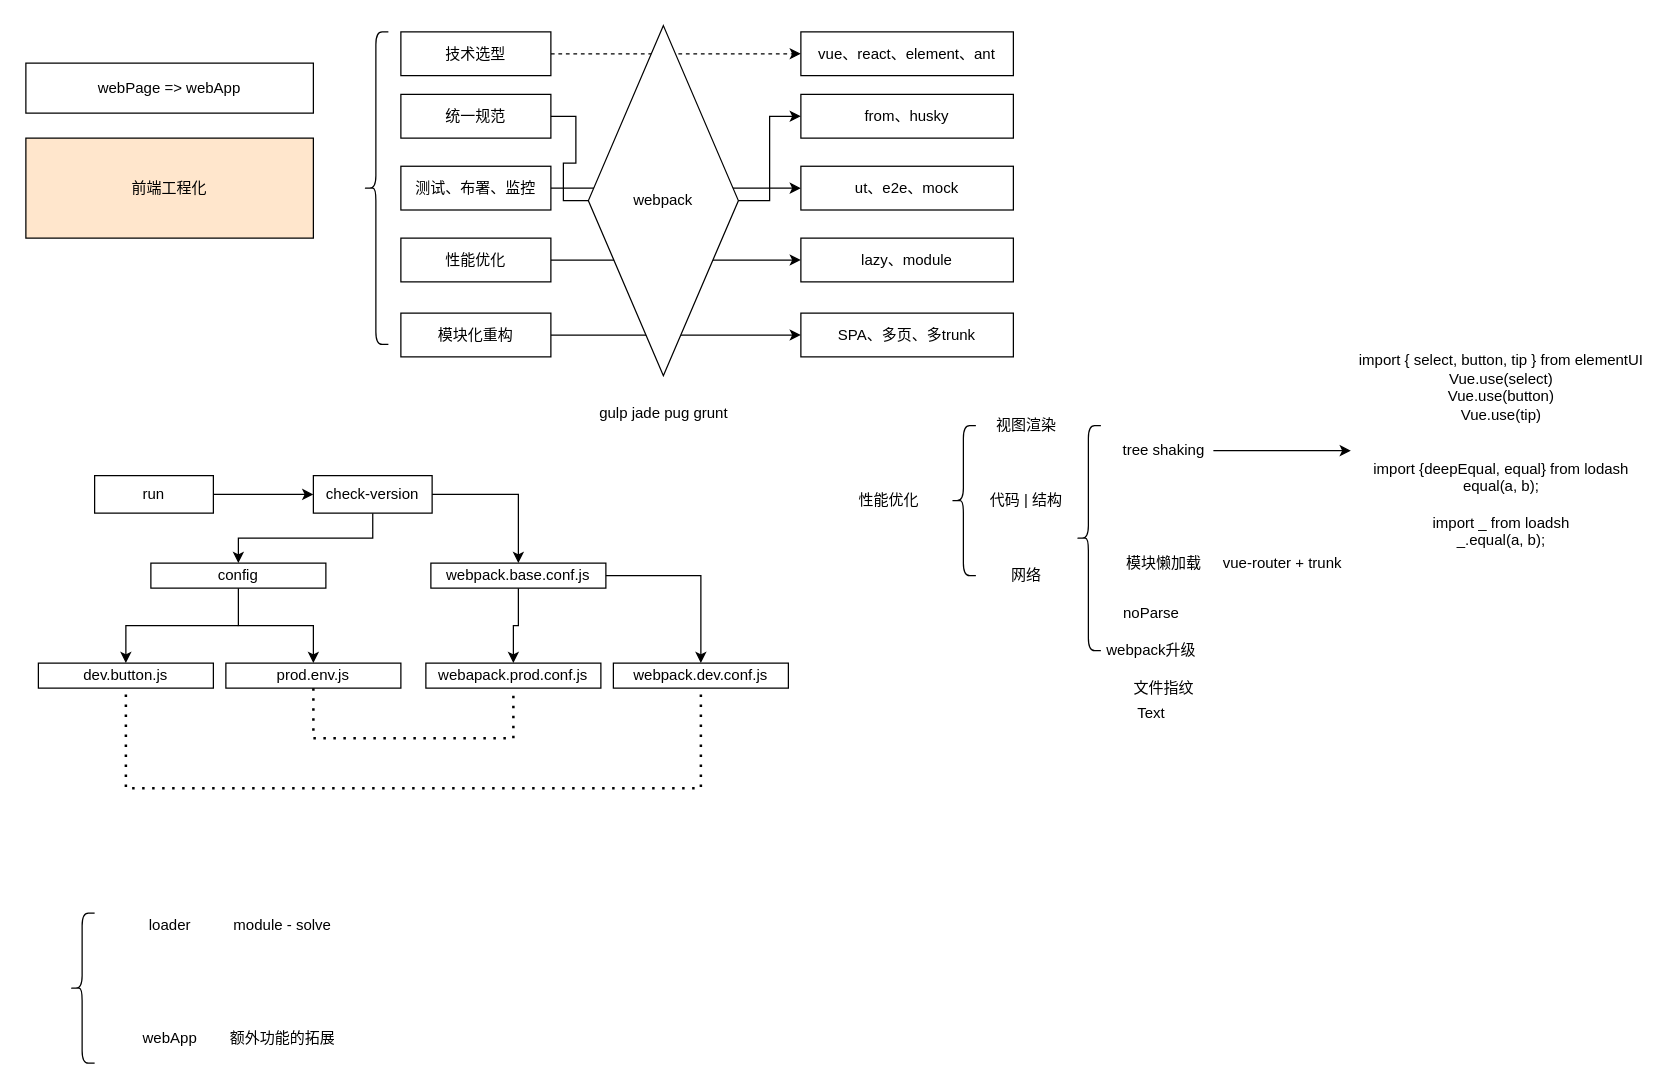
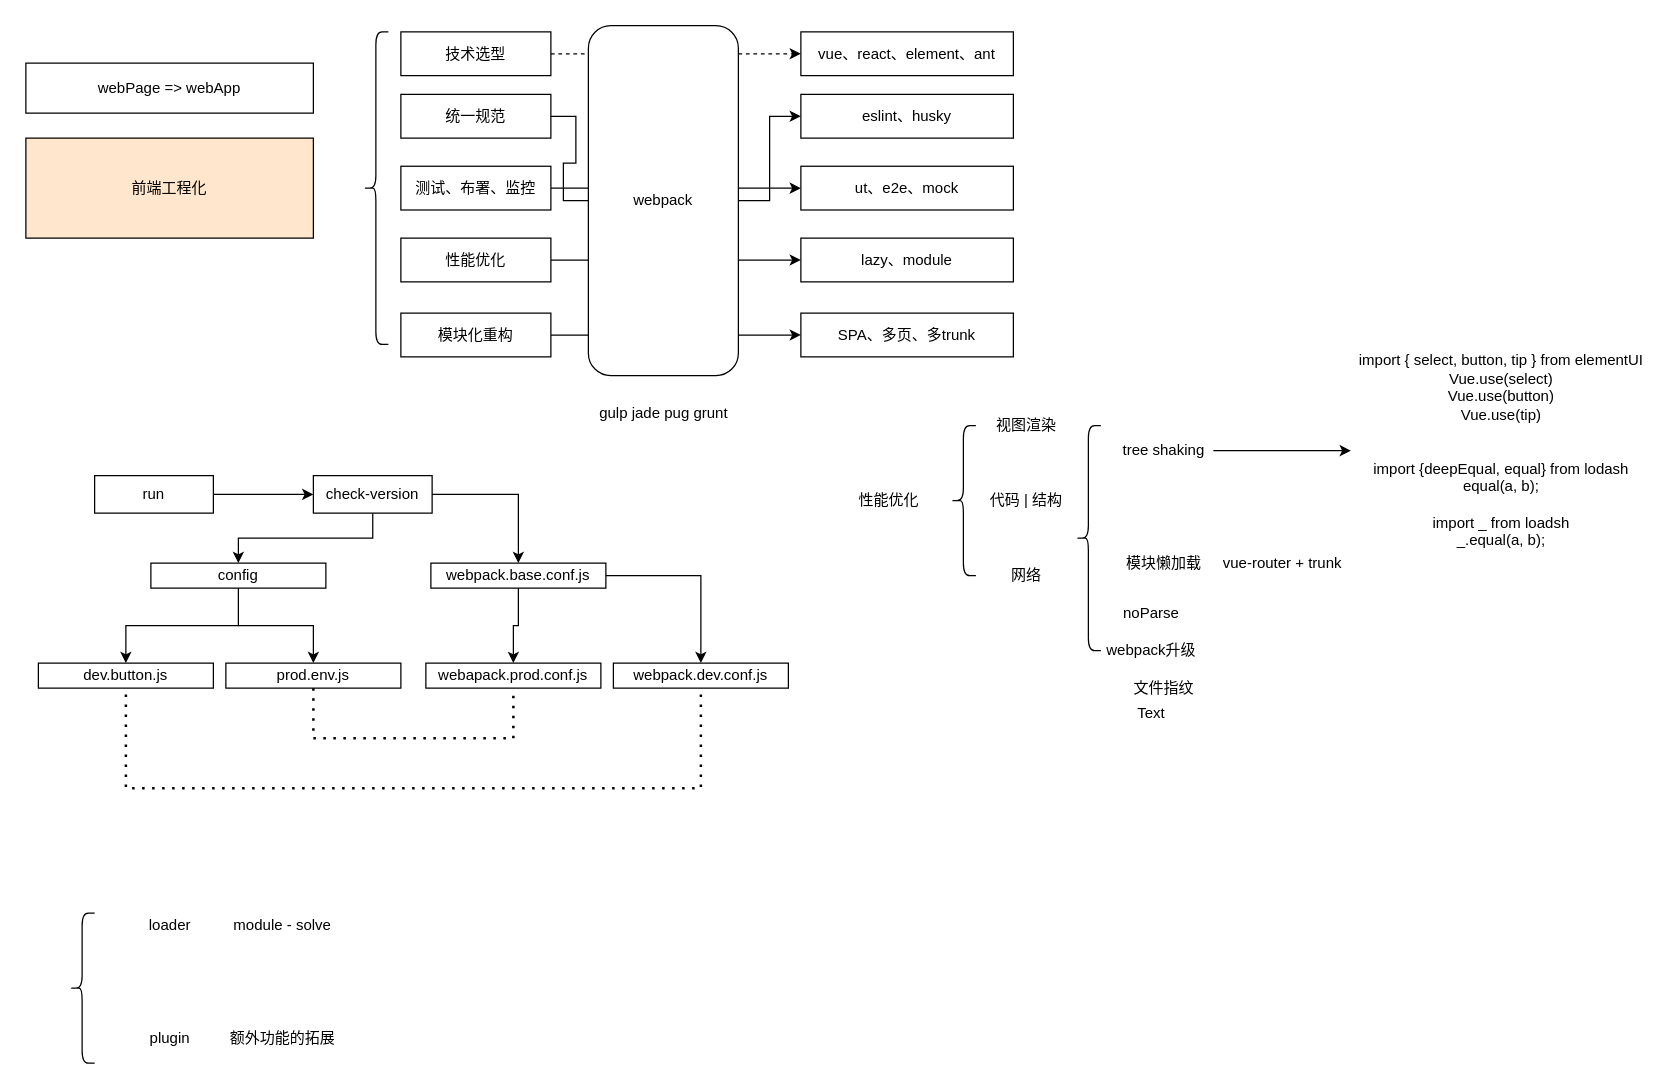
(907, 117) -> (907, 117)
(663, 201) -> (663, 201)
(170, 1038) -> (170, 1038)
